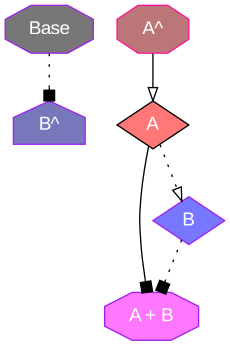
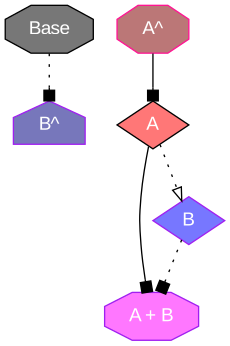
(49, 29) -> (49, 29)
(153, 71) -> (153, 71)
